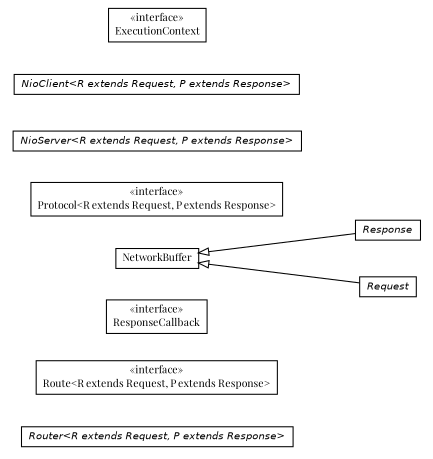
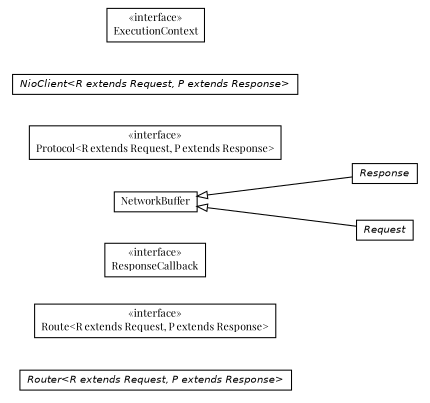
(157, 141) -> none
